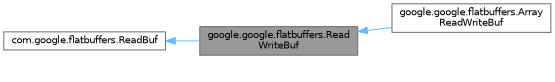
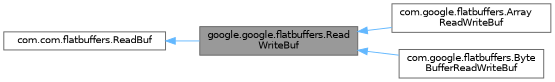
(471, 18) -> (471, 18)
(85, 41) -> (85, 41)
none -> (471, 64)
